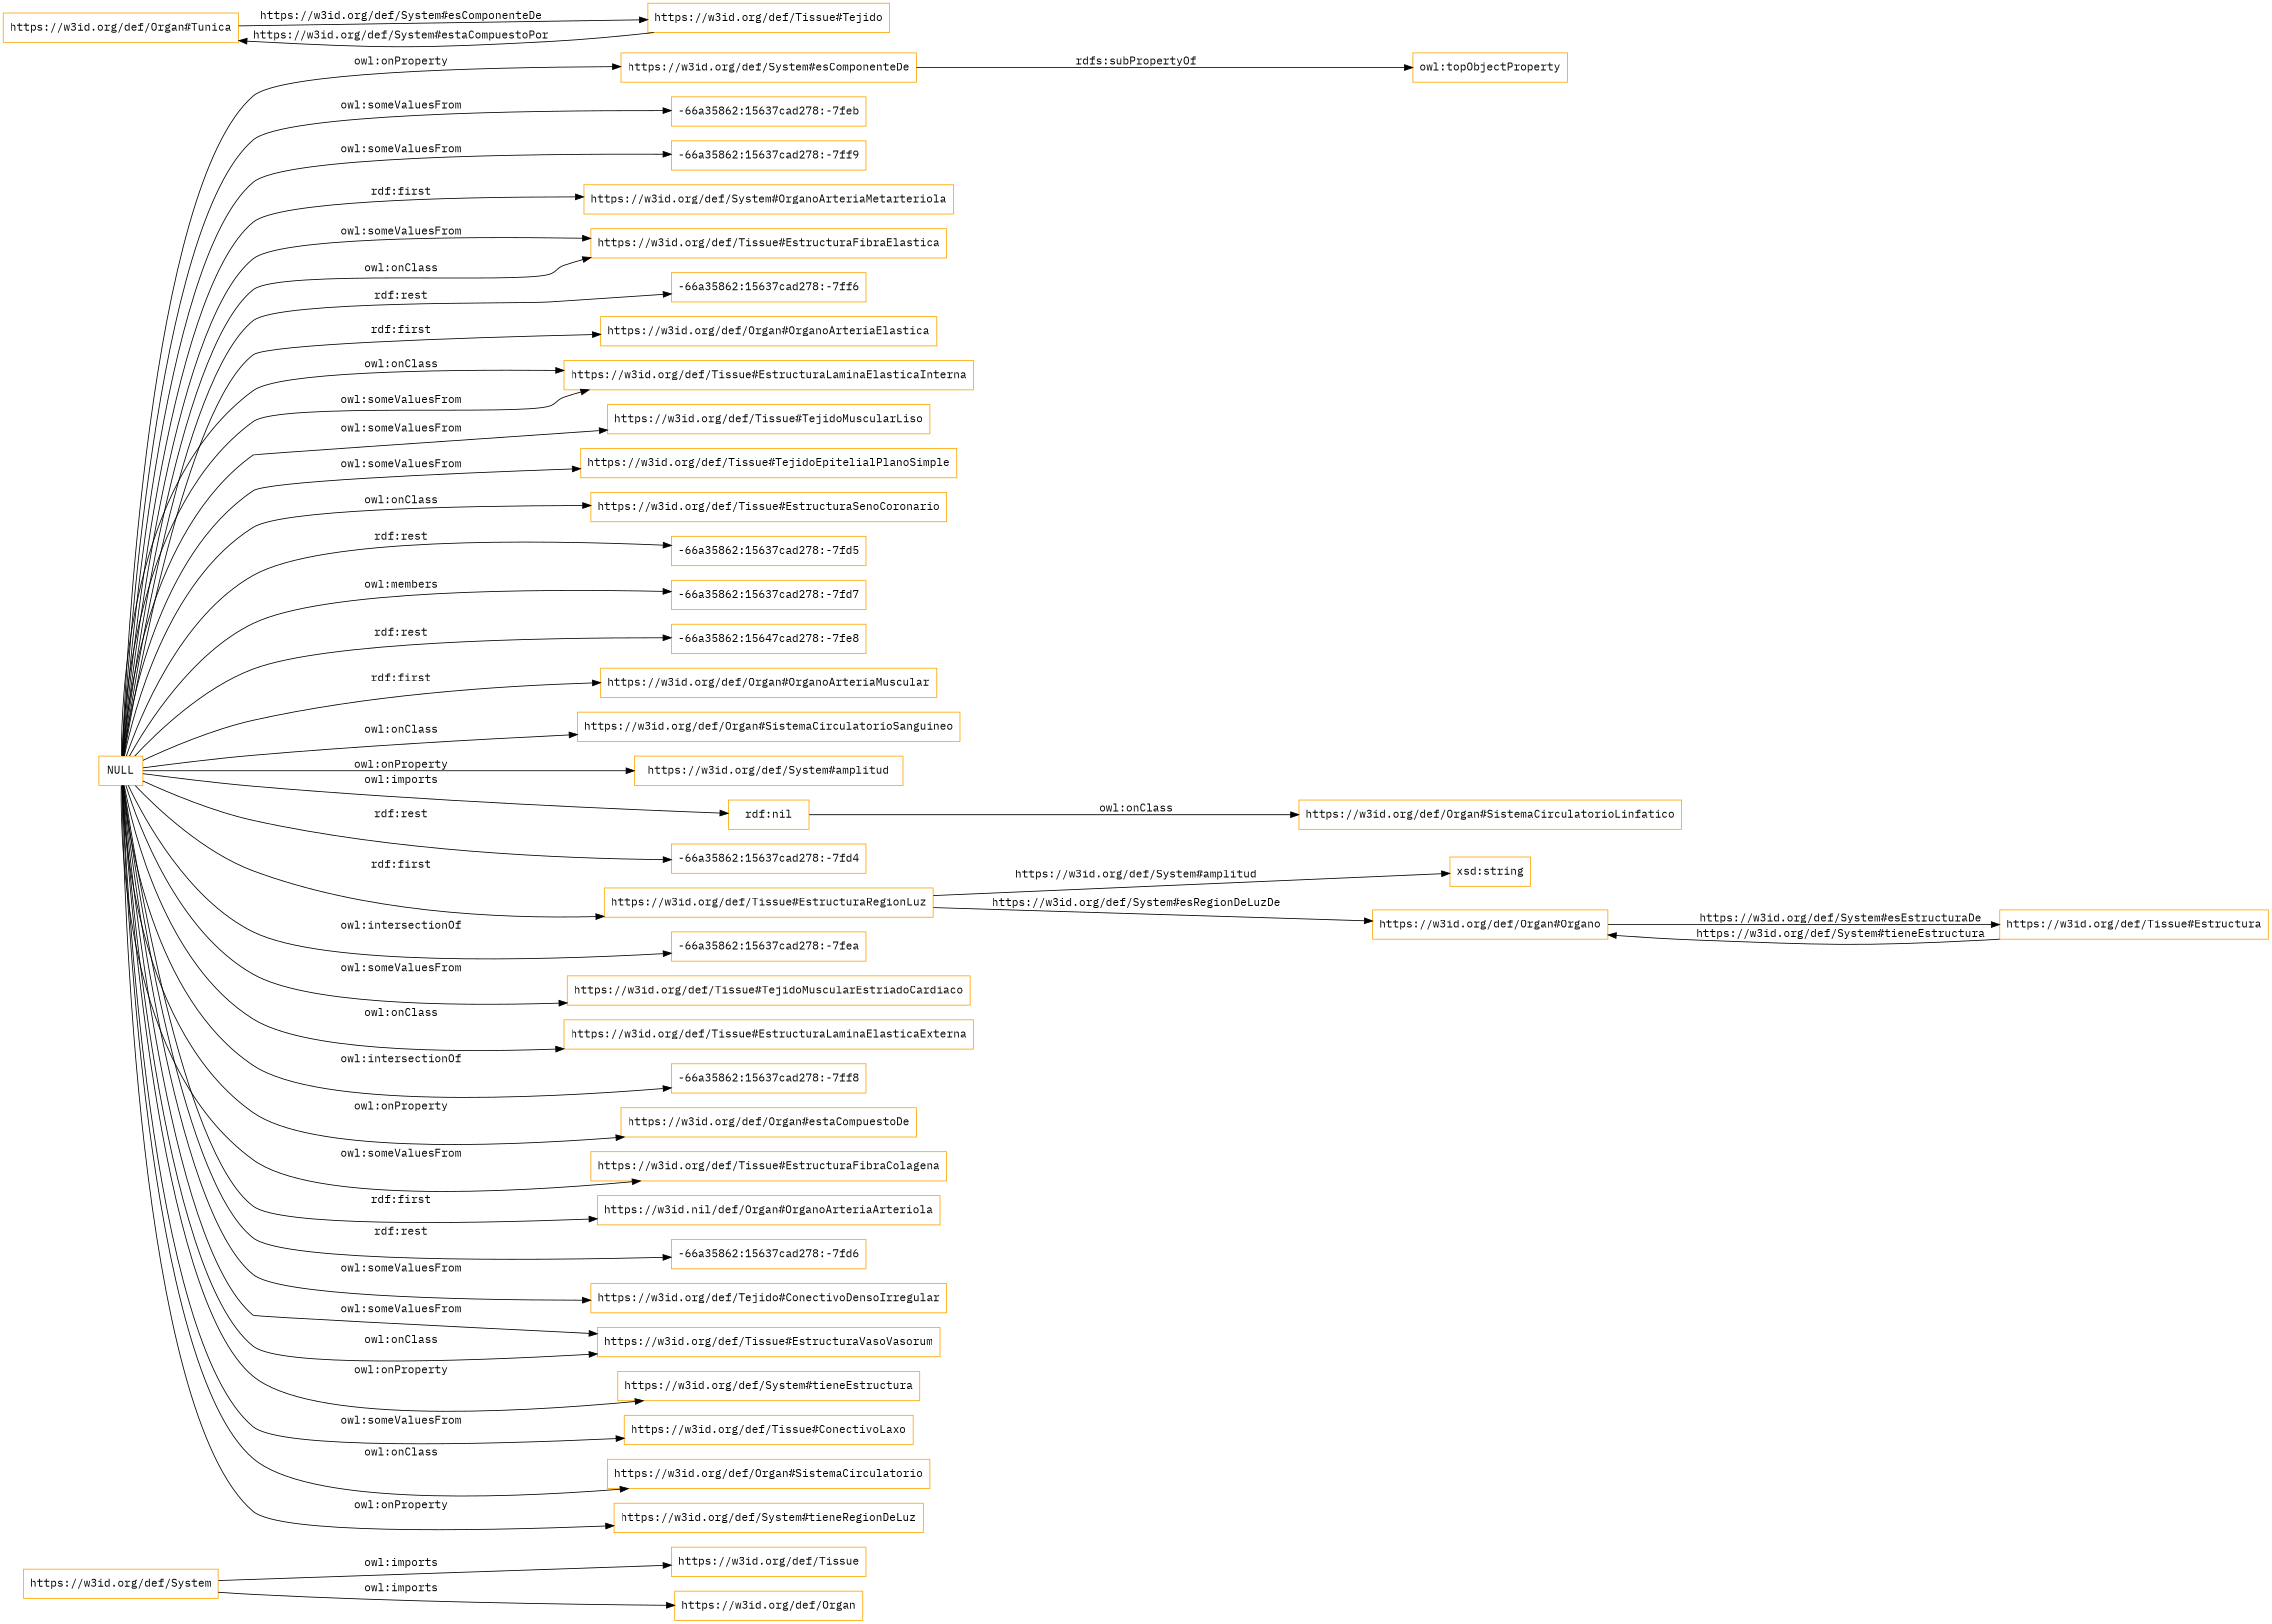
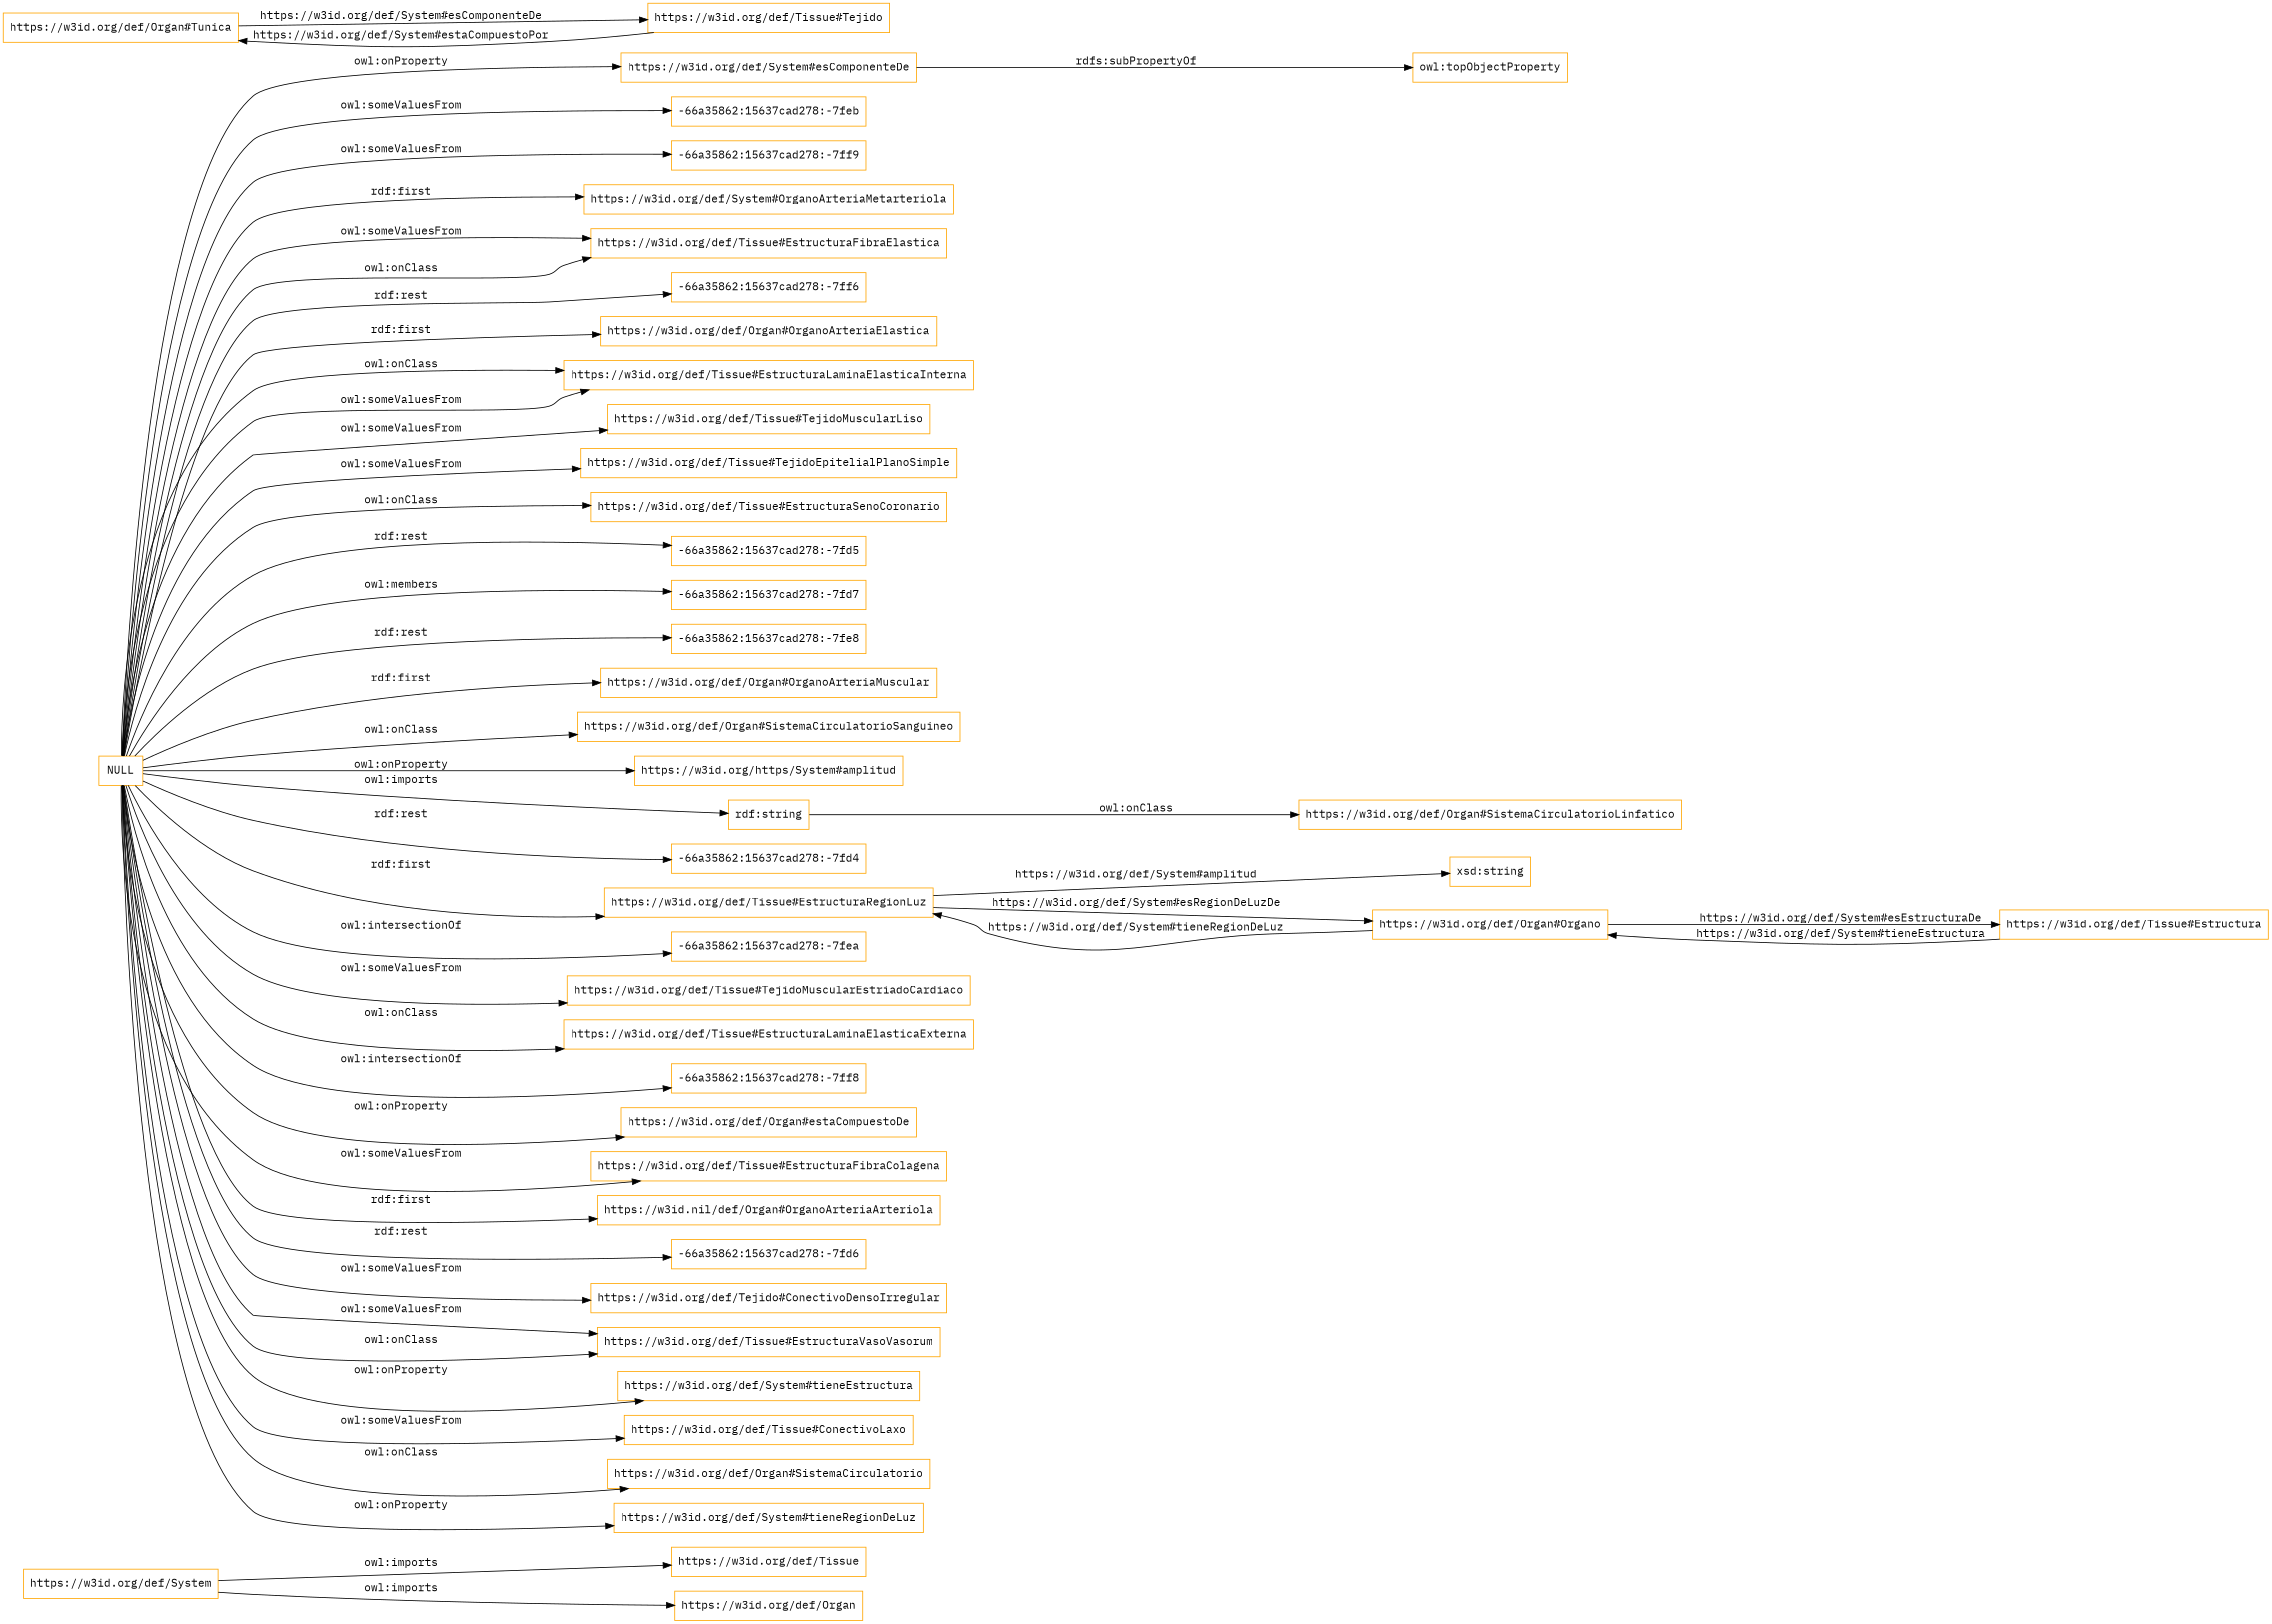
(769, 639) -> (769, 639)
(769, 771) -> (769, 771)
(769, 815) -> (769, 815)
none -> (1154, 946)
